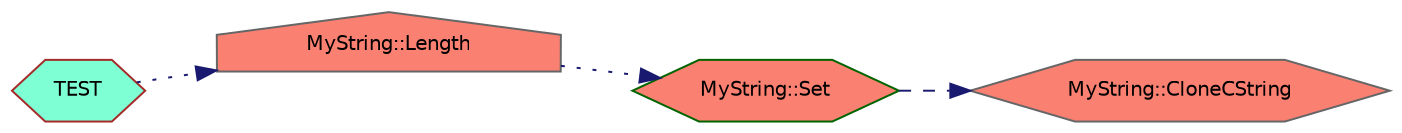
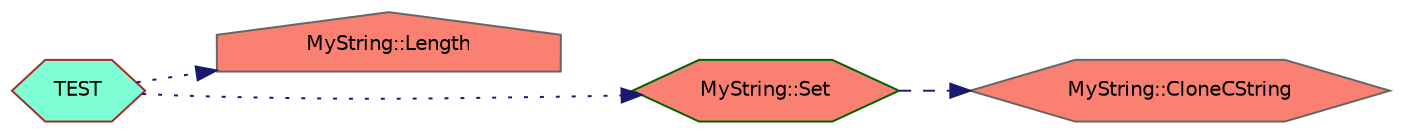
(600, 71) -> (382, 99)
